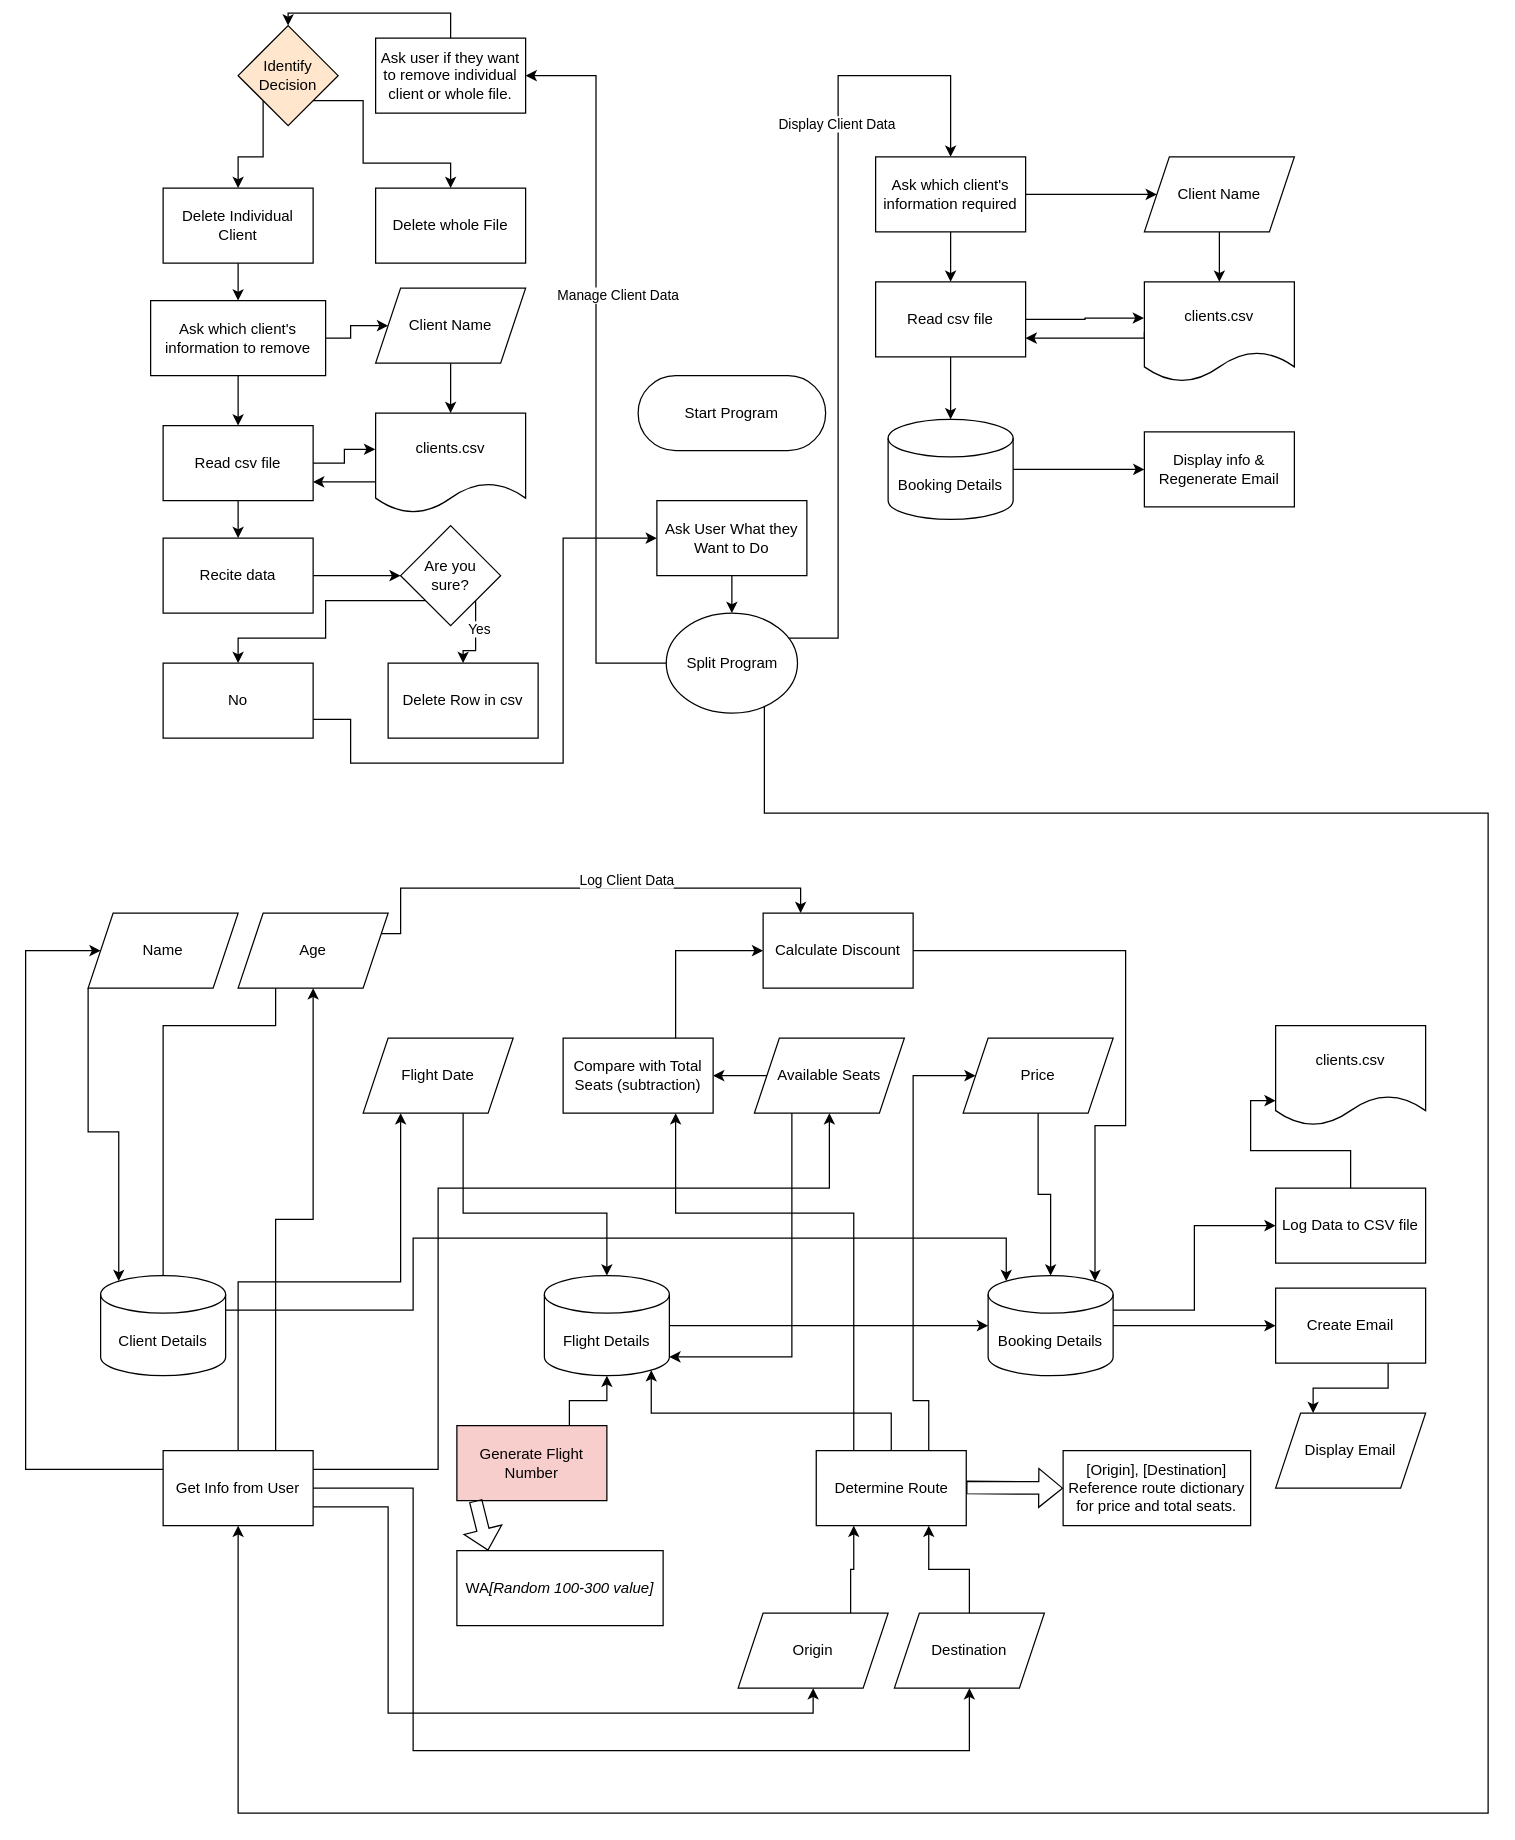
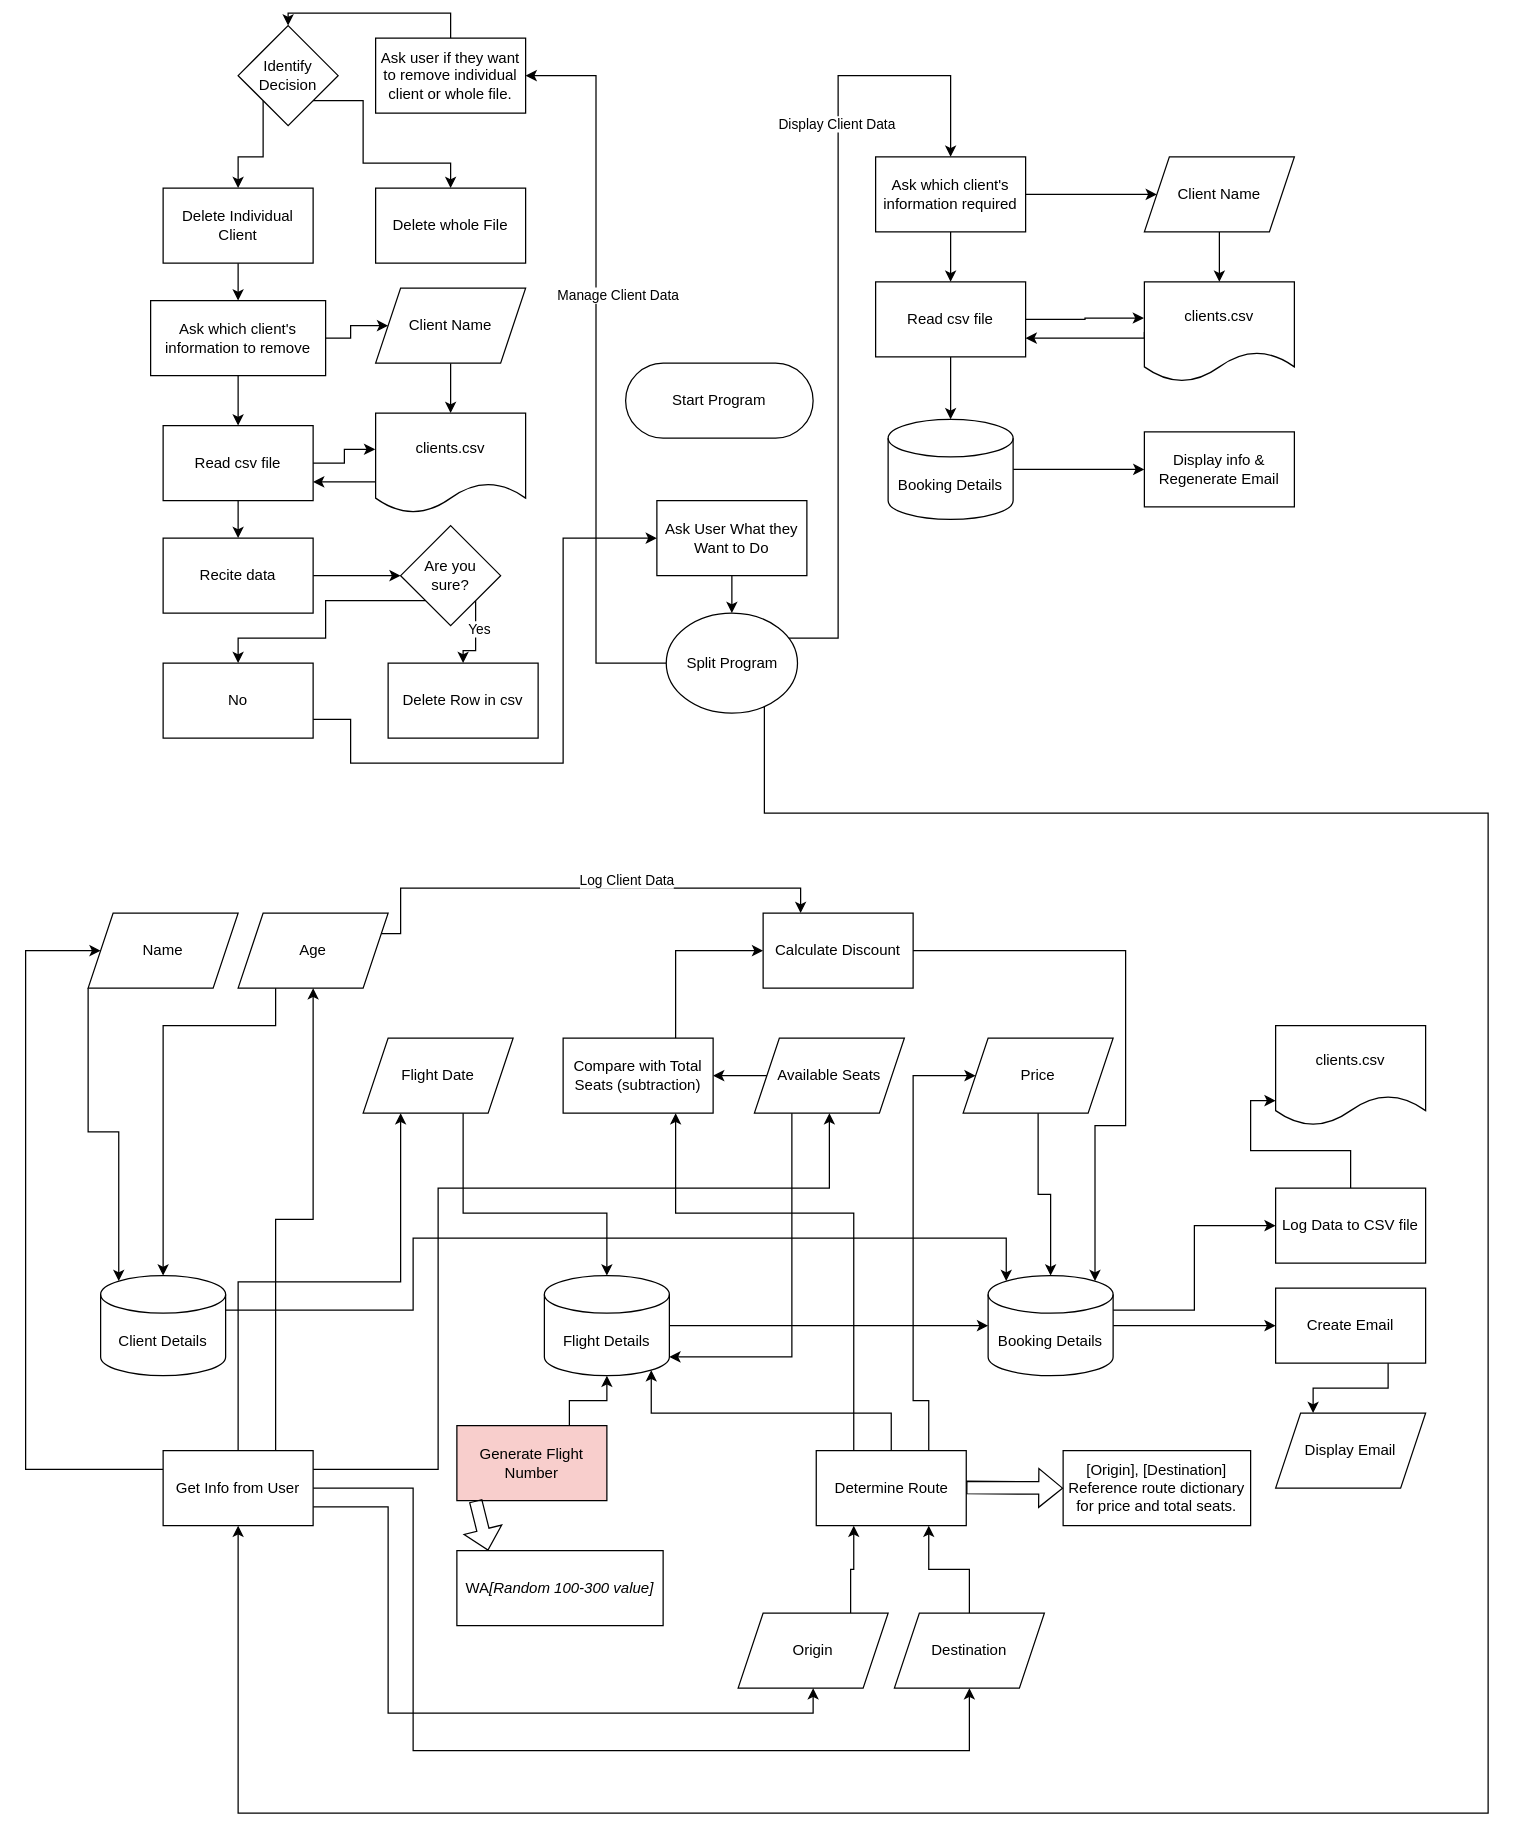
(288, 76) -> (288, 76)
(732, 413) -> (719, 401)
(163, 1269) -> (163, 1266)
